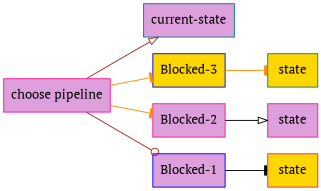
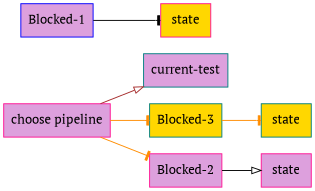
(189, 20) -> (186, 70)
(189, 70) -> (186, 120)
(119, 131) -> none
